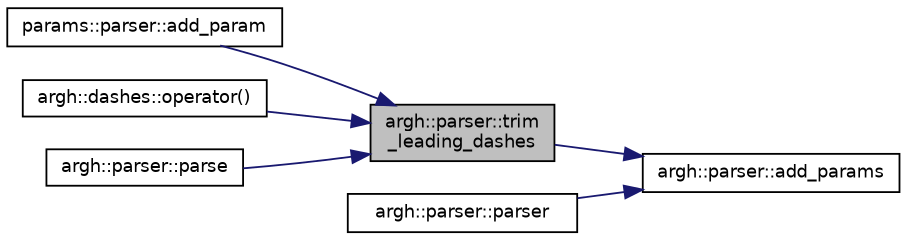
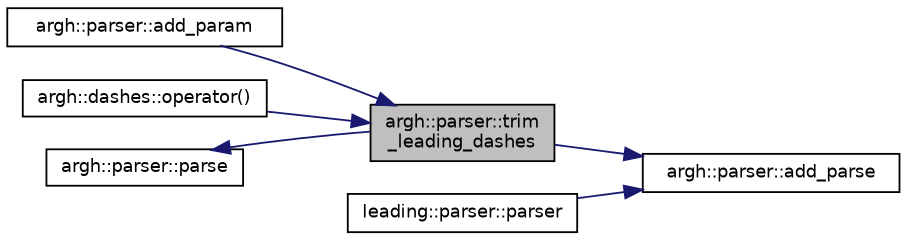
(145, 27) -> (145, 27)
(298, 163) -> (300, 138)
(771, 173) -> (771, 173)
(462, 213) -> (462, 213)
